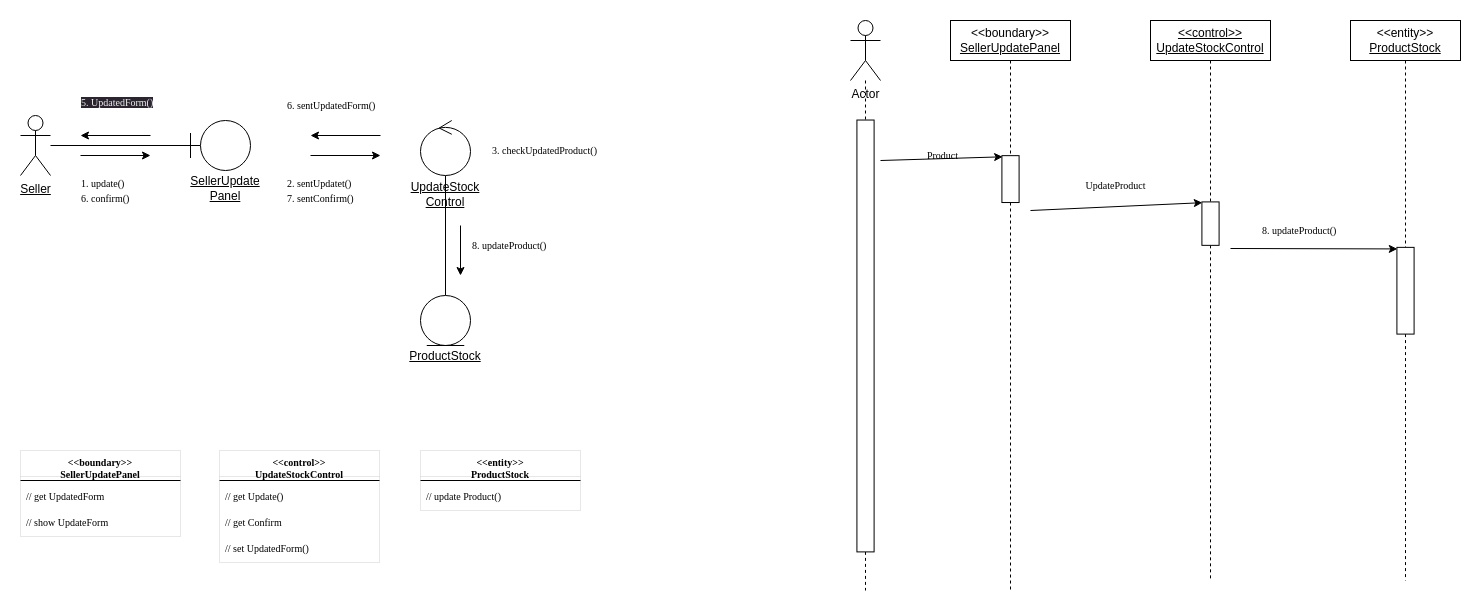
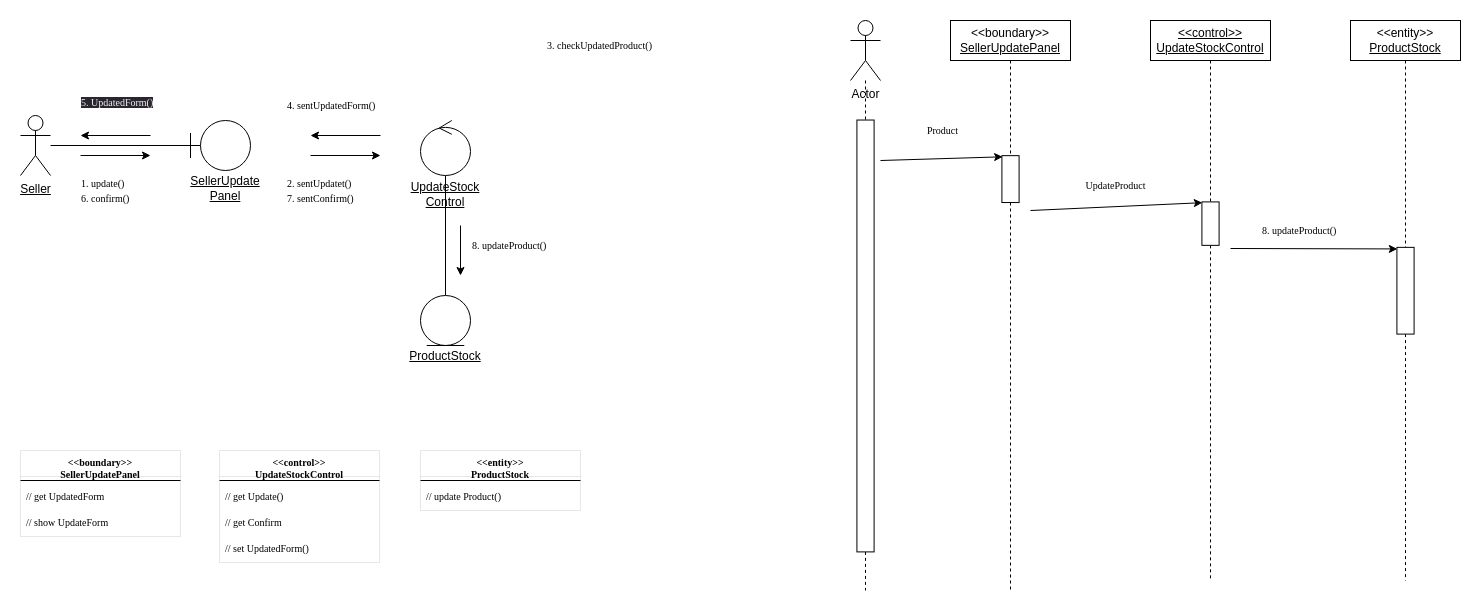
(352, 106) -> (352, 106)
(561, 151) -> (616, 46)
(942, 156) -> (942, 131)
